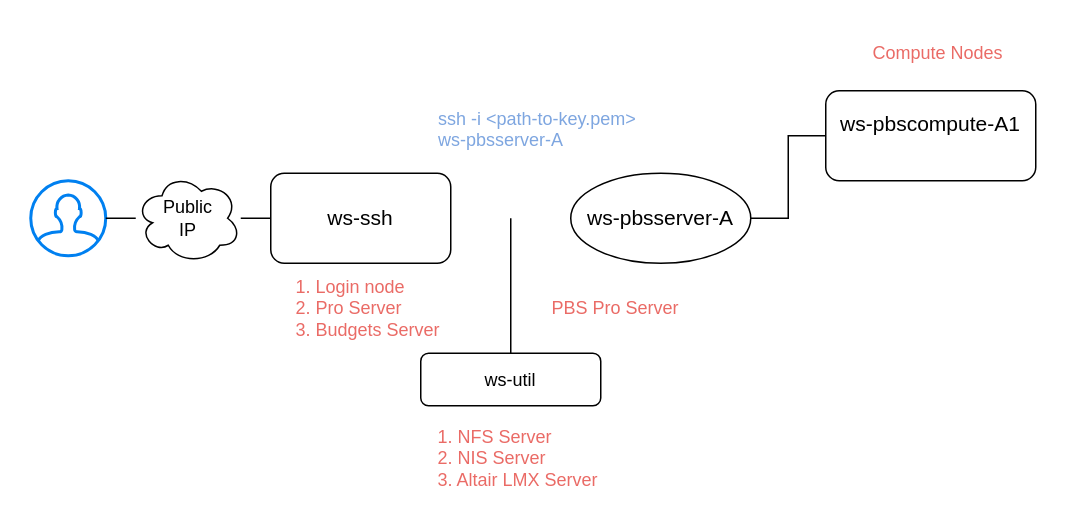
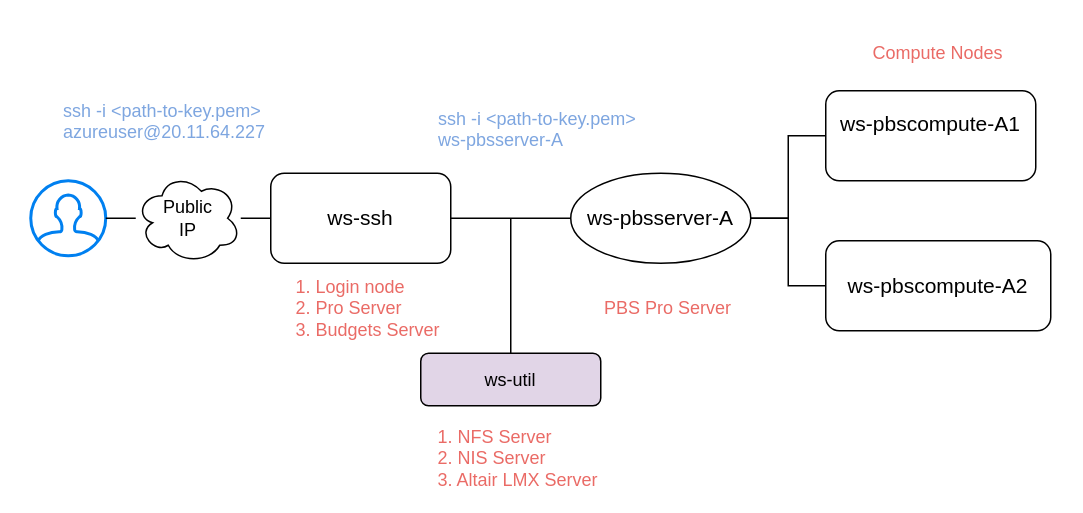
none -> (173, 128)
none -> (512, 218)
none -> (788, 272)
none -> (938, 286)
(616, 308) -> (668, 308)
(511, 380) -> (511, 380)
